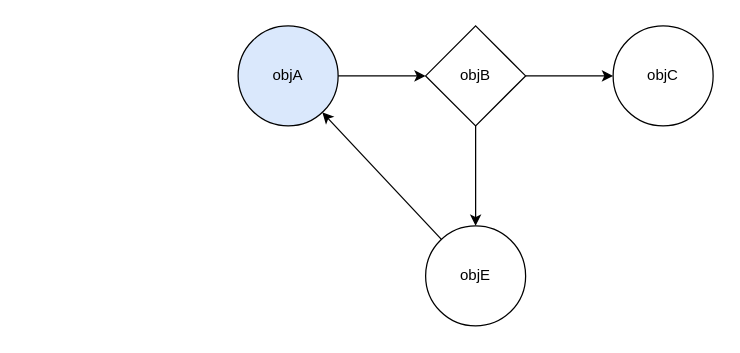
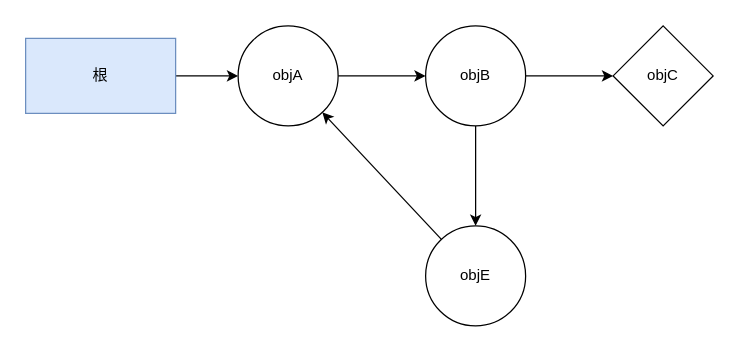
none -> (101, 76)
none -> (203, 76)
(288, 76) -> (288, 76)
(476, 76) -> (476, 76)
(663, 76) -> (663, 76)
